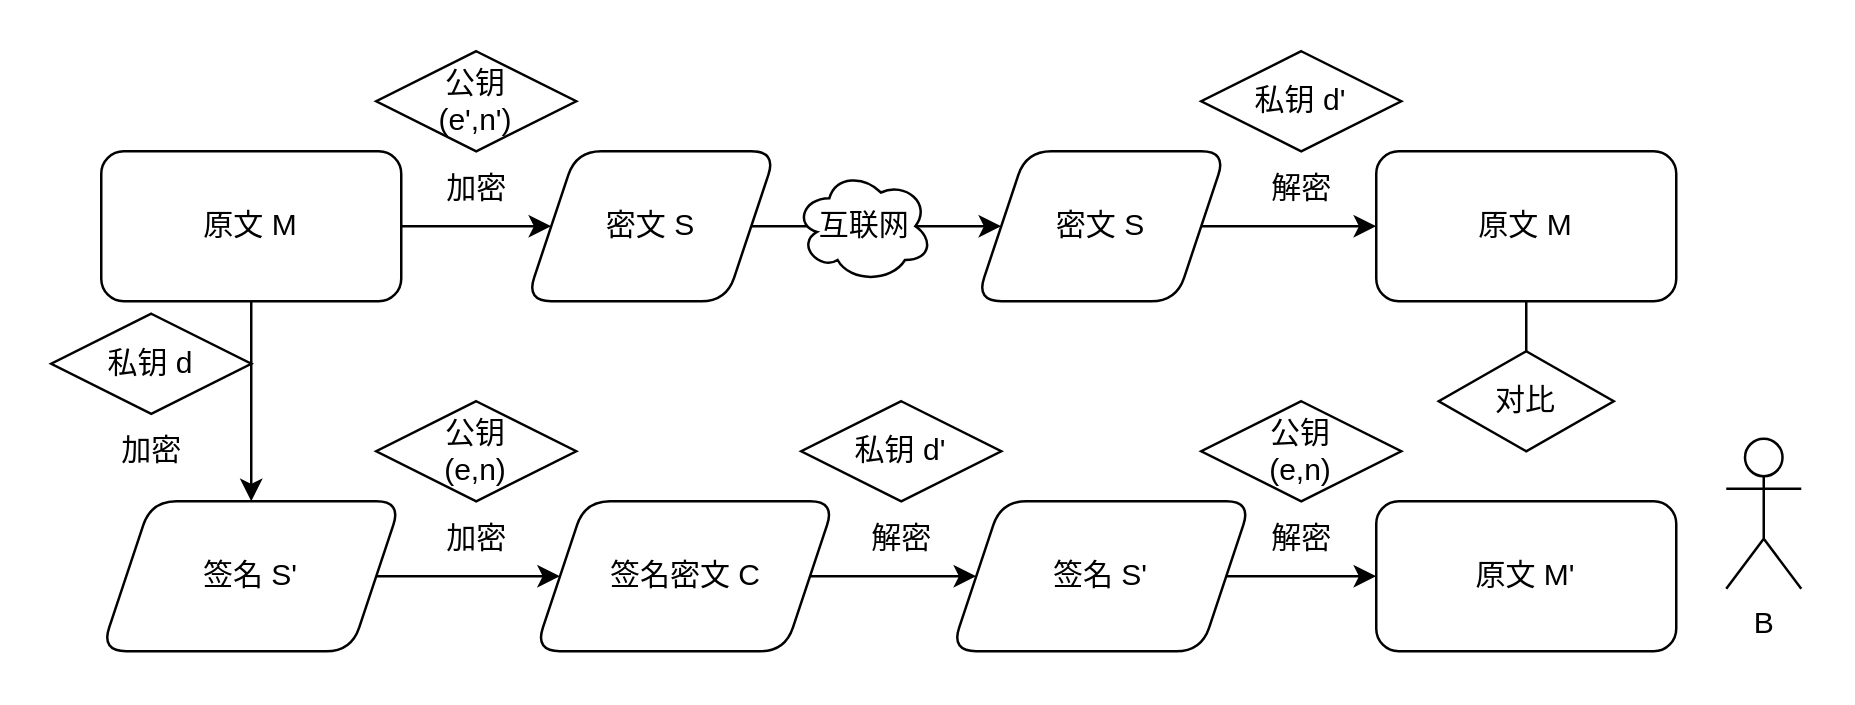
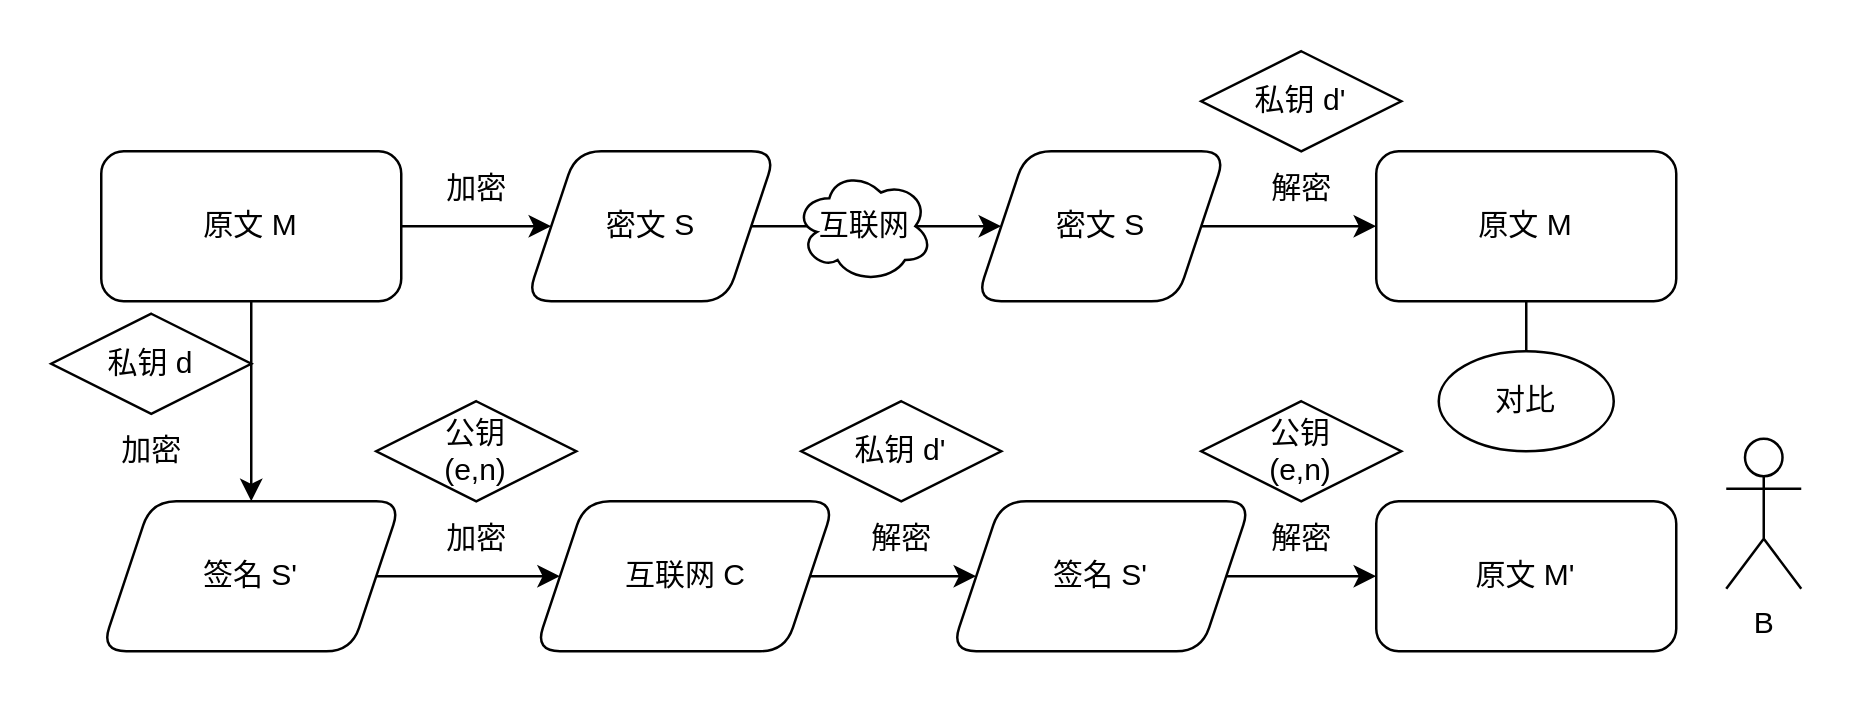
(476, 101) -> none
(1526, 401) -> (1526, 401)
(686, 576) -> (686, 576)
